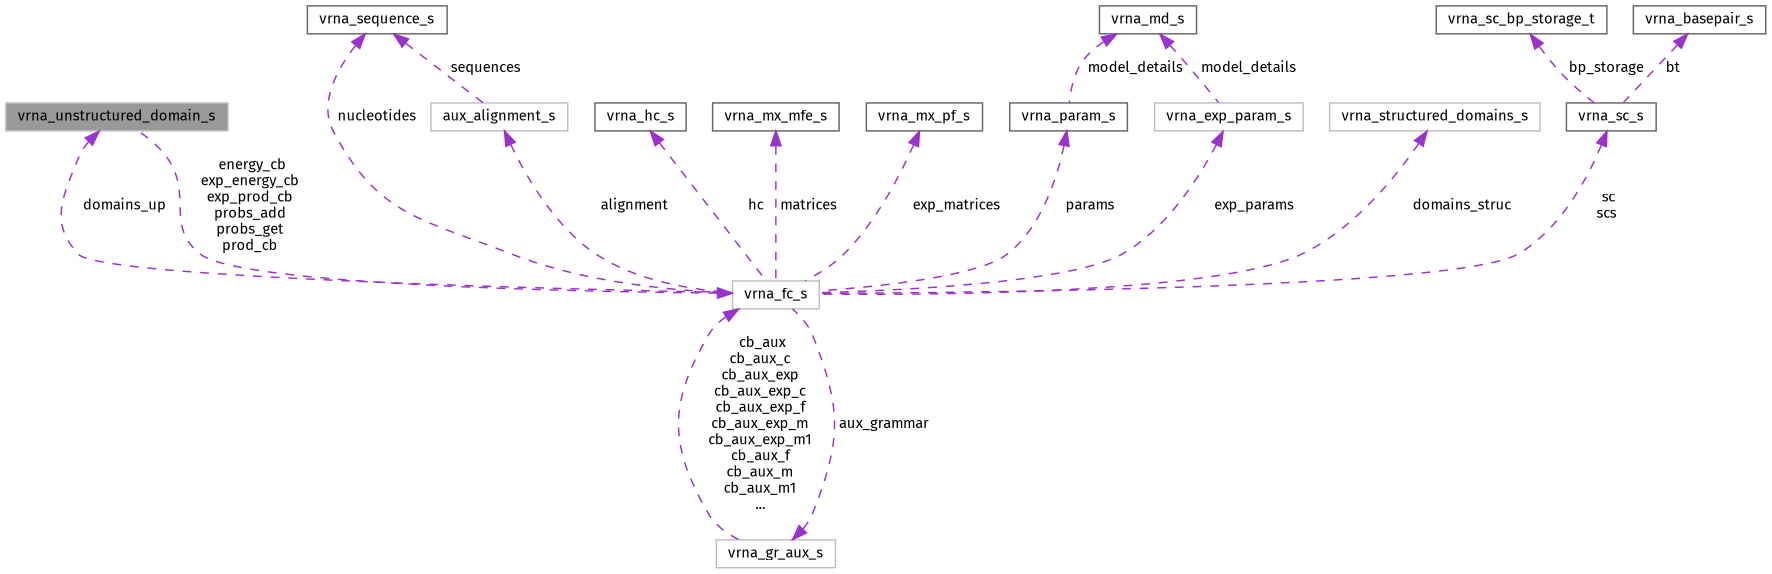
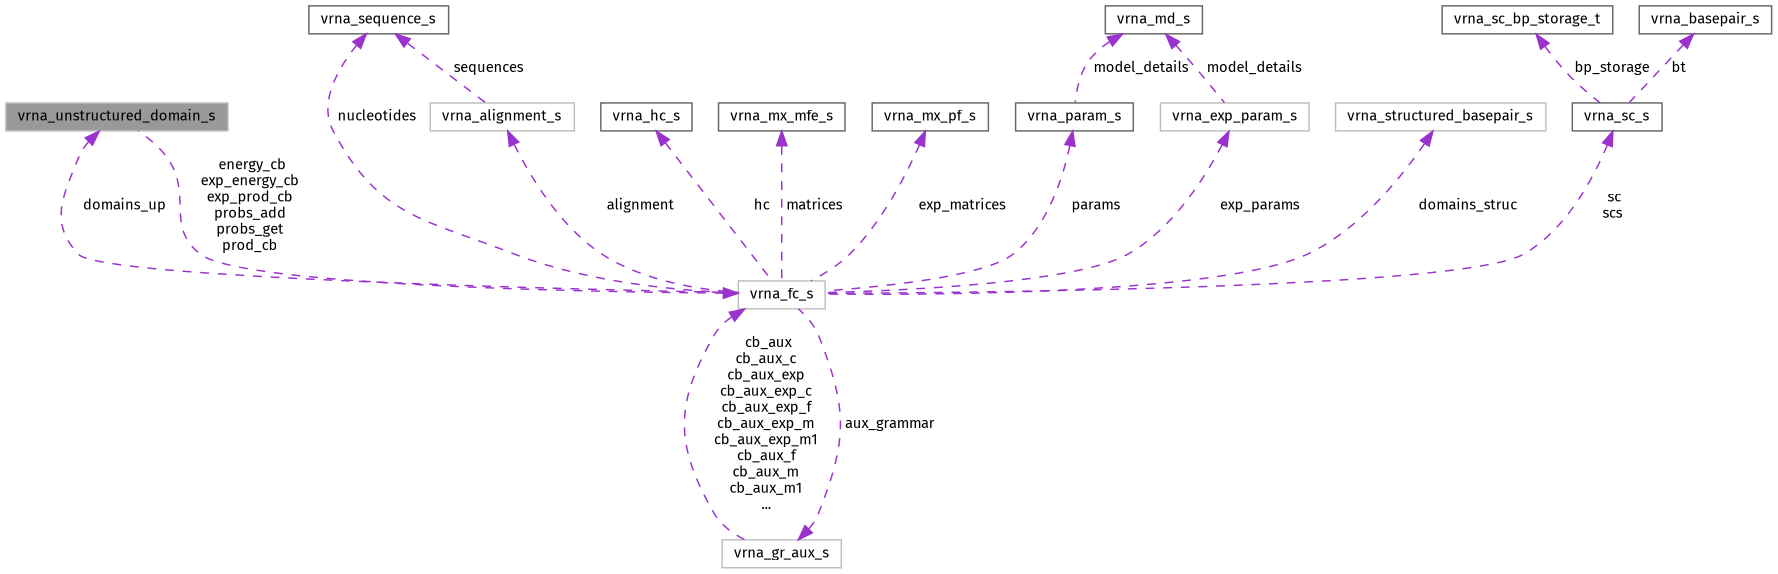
(499, 117) -> (502, 117)
(1435, 117) -> (1441, 117)
